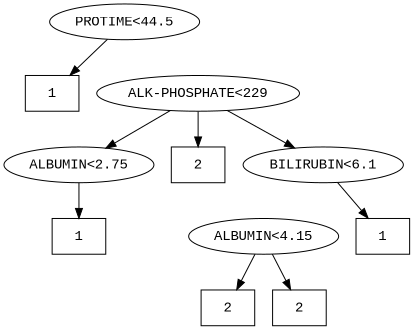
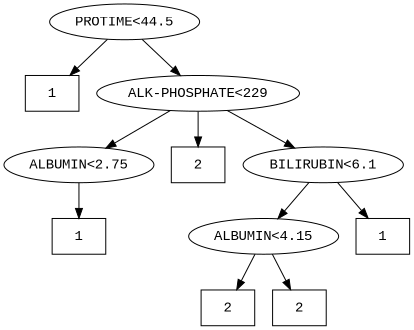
none -> (157, 54)
none -> (297, 197)
